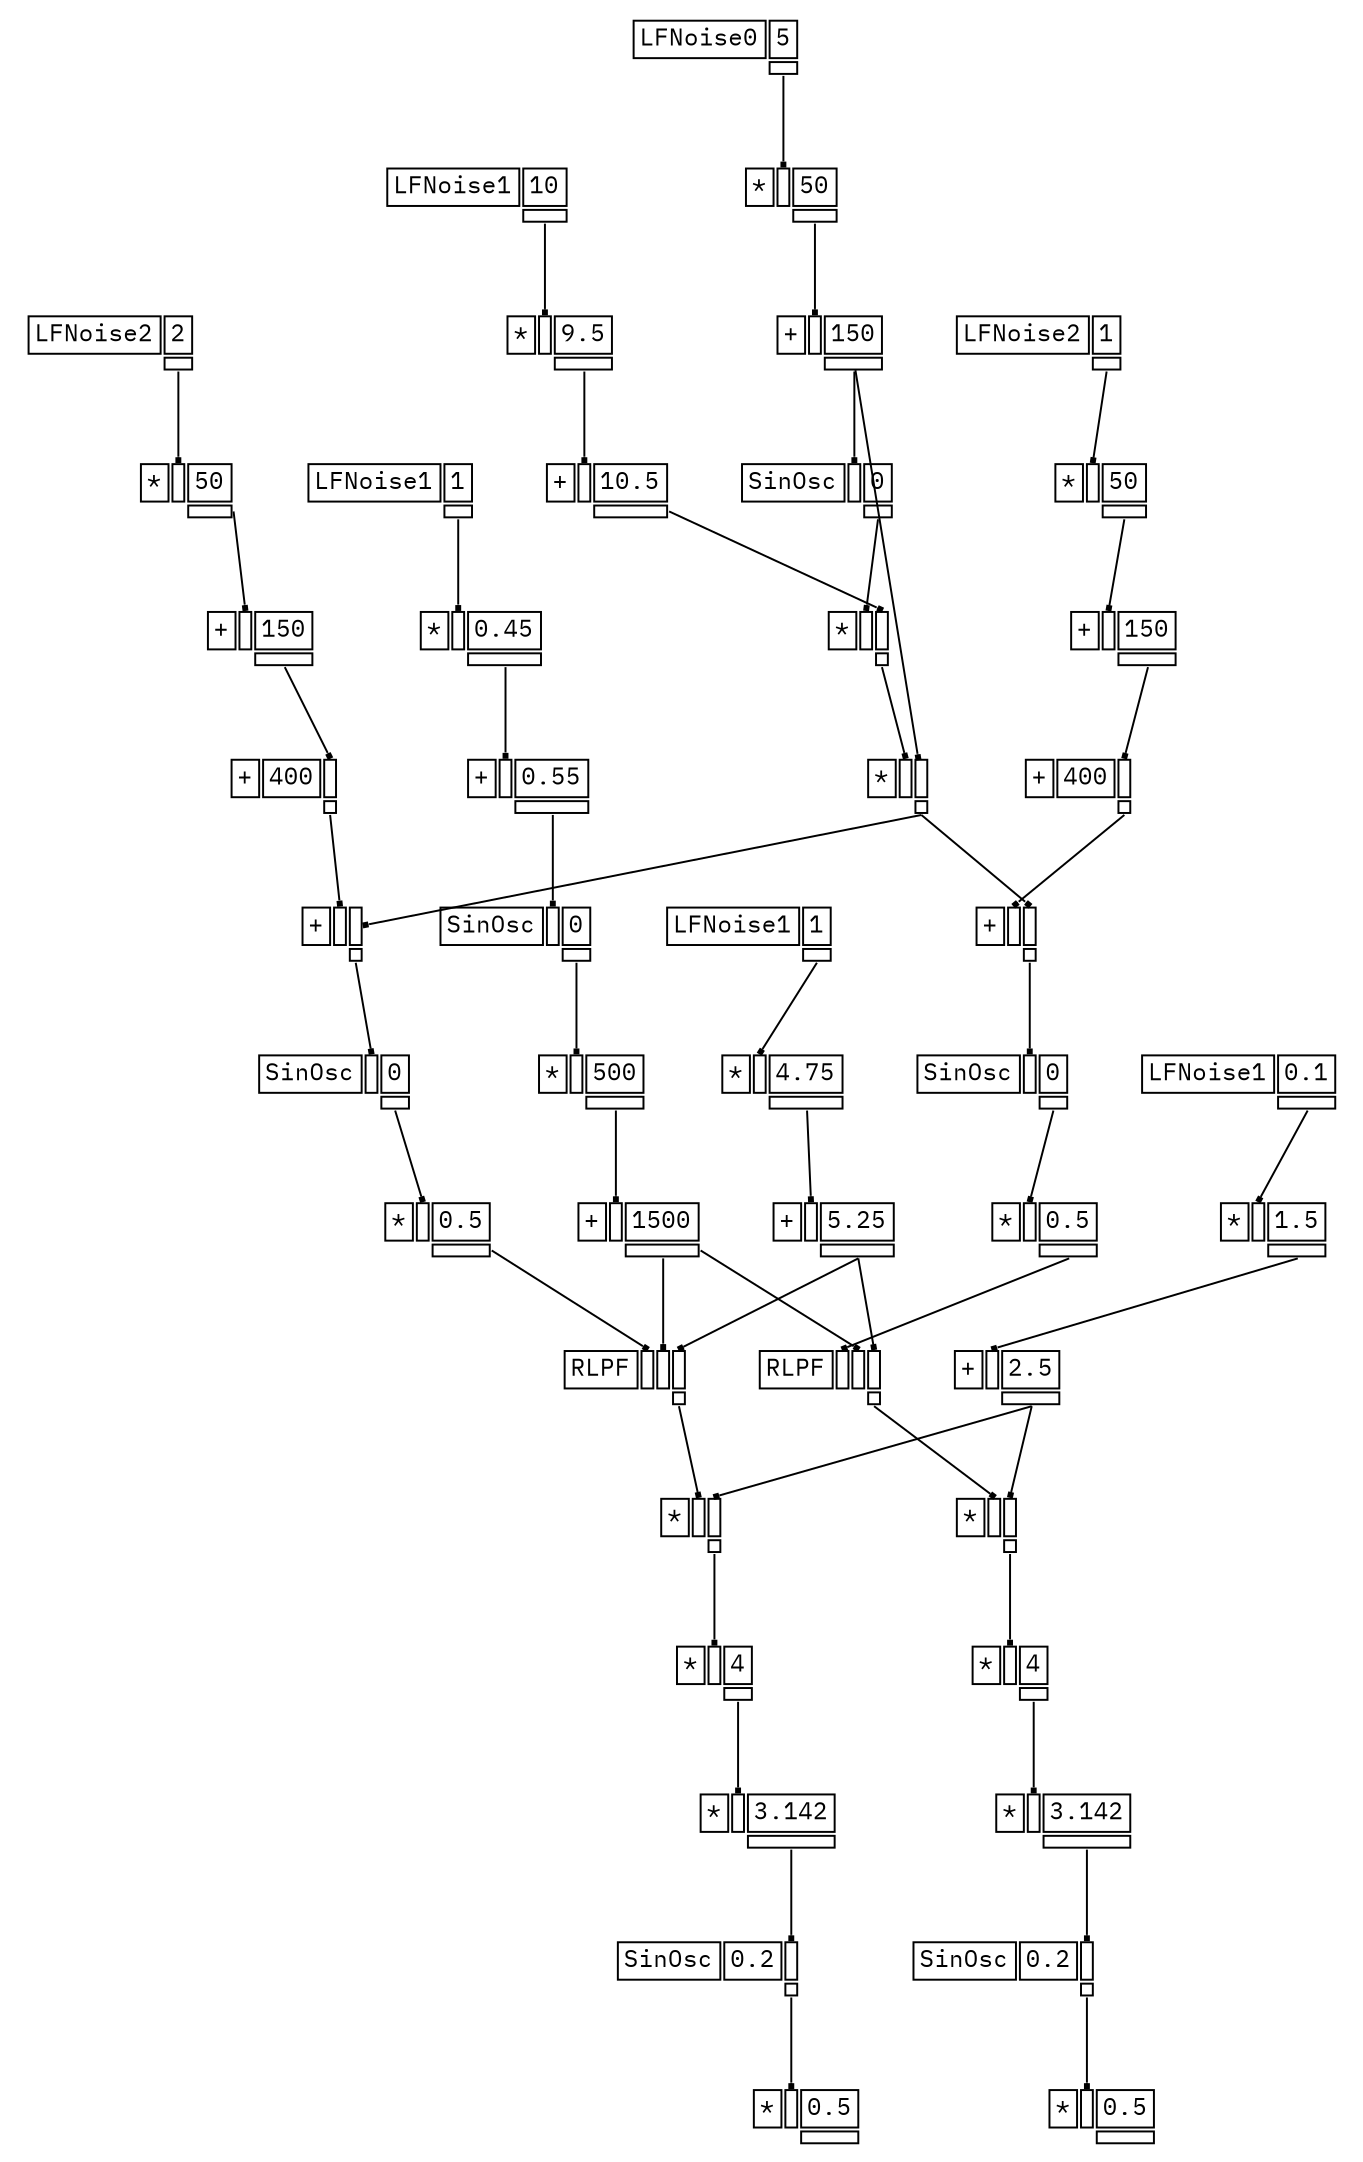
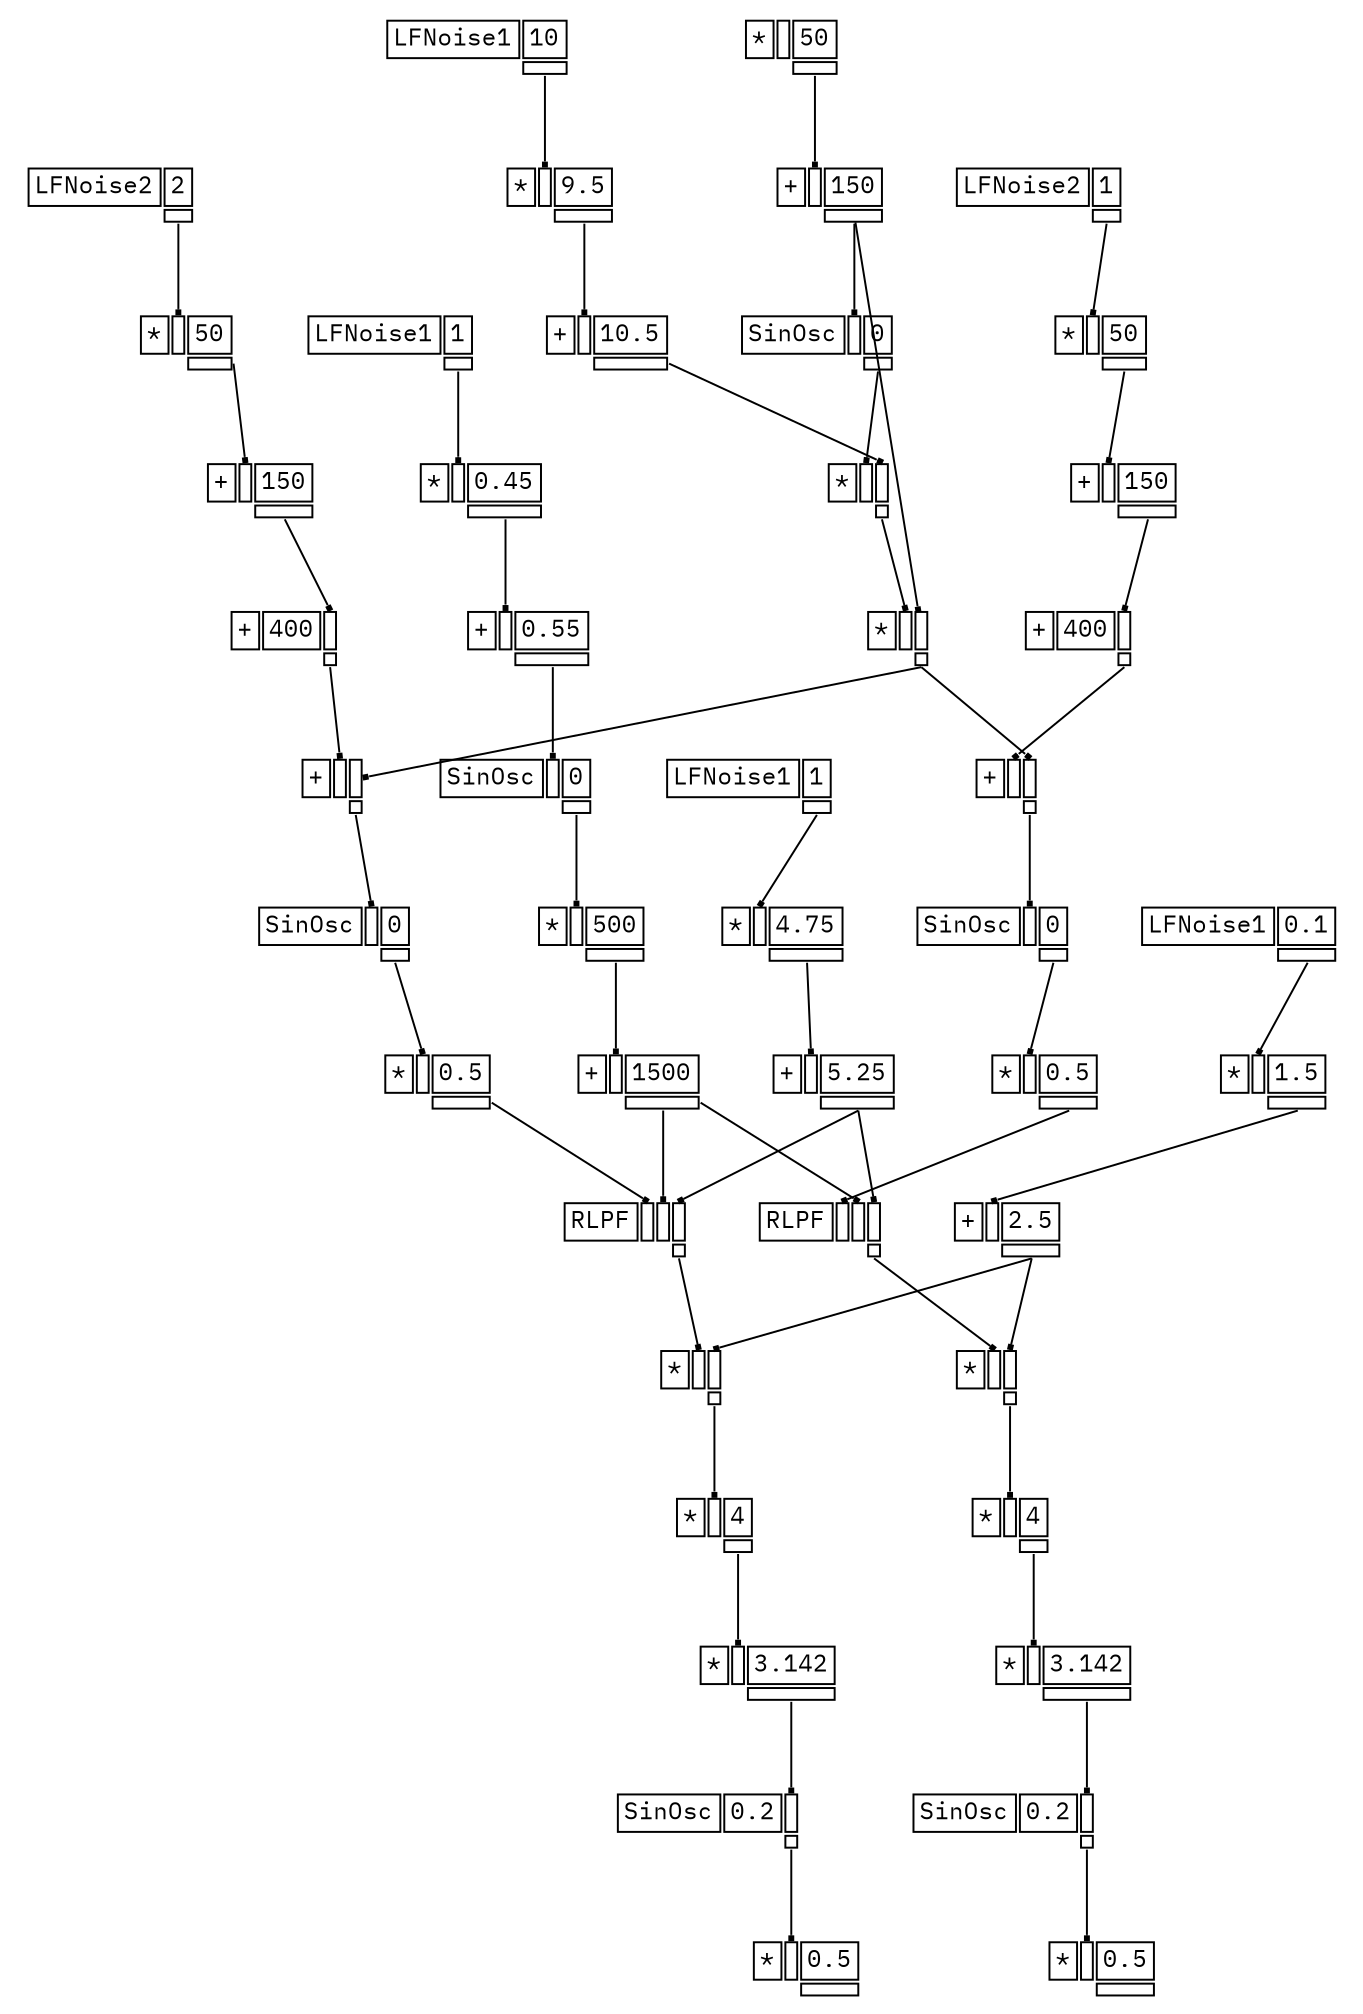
(714, 46) -> none
